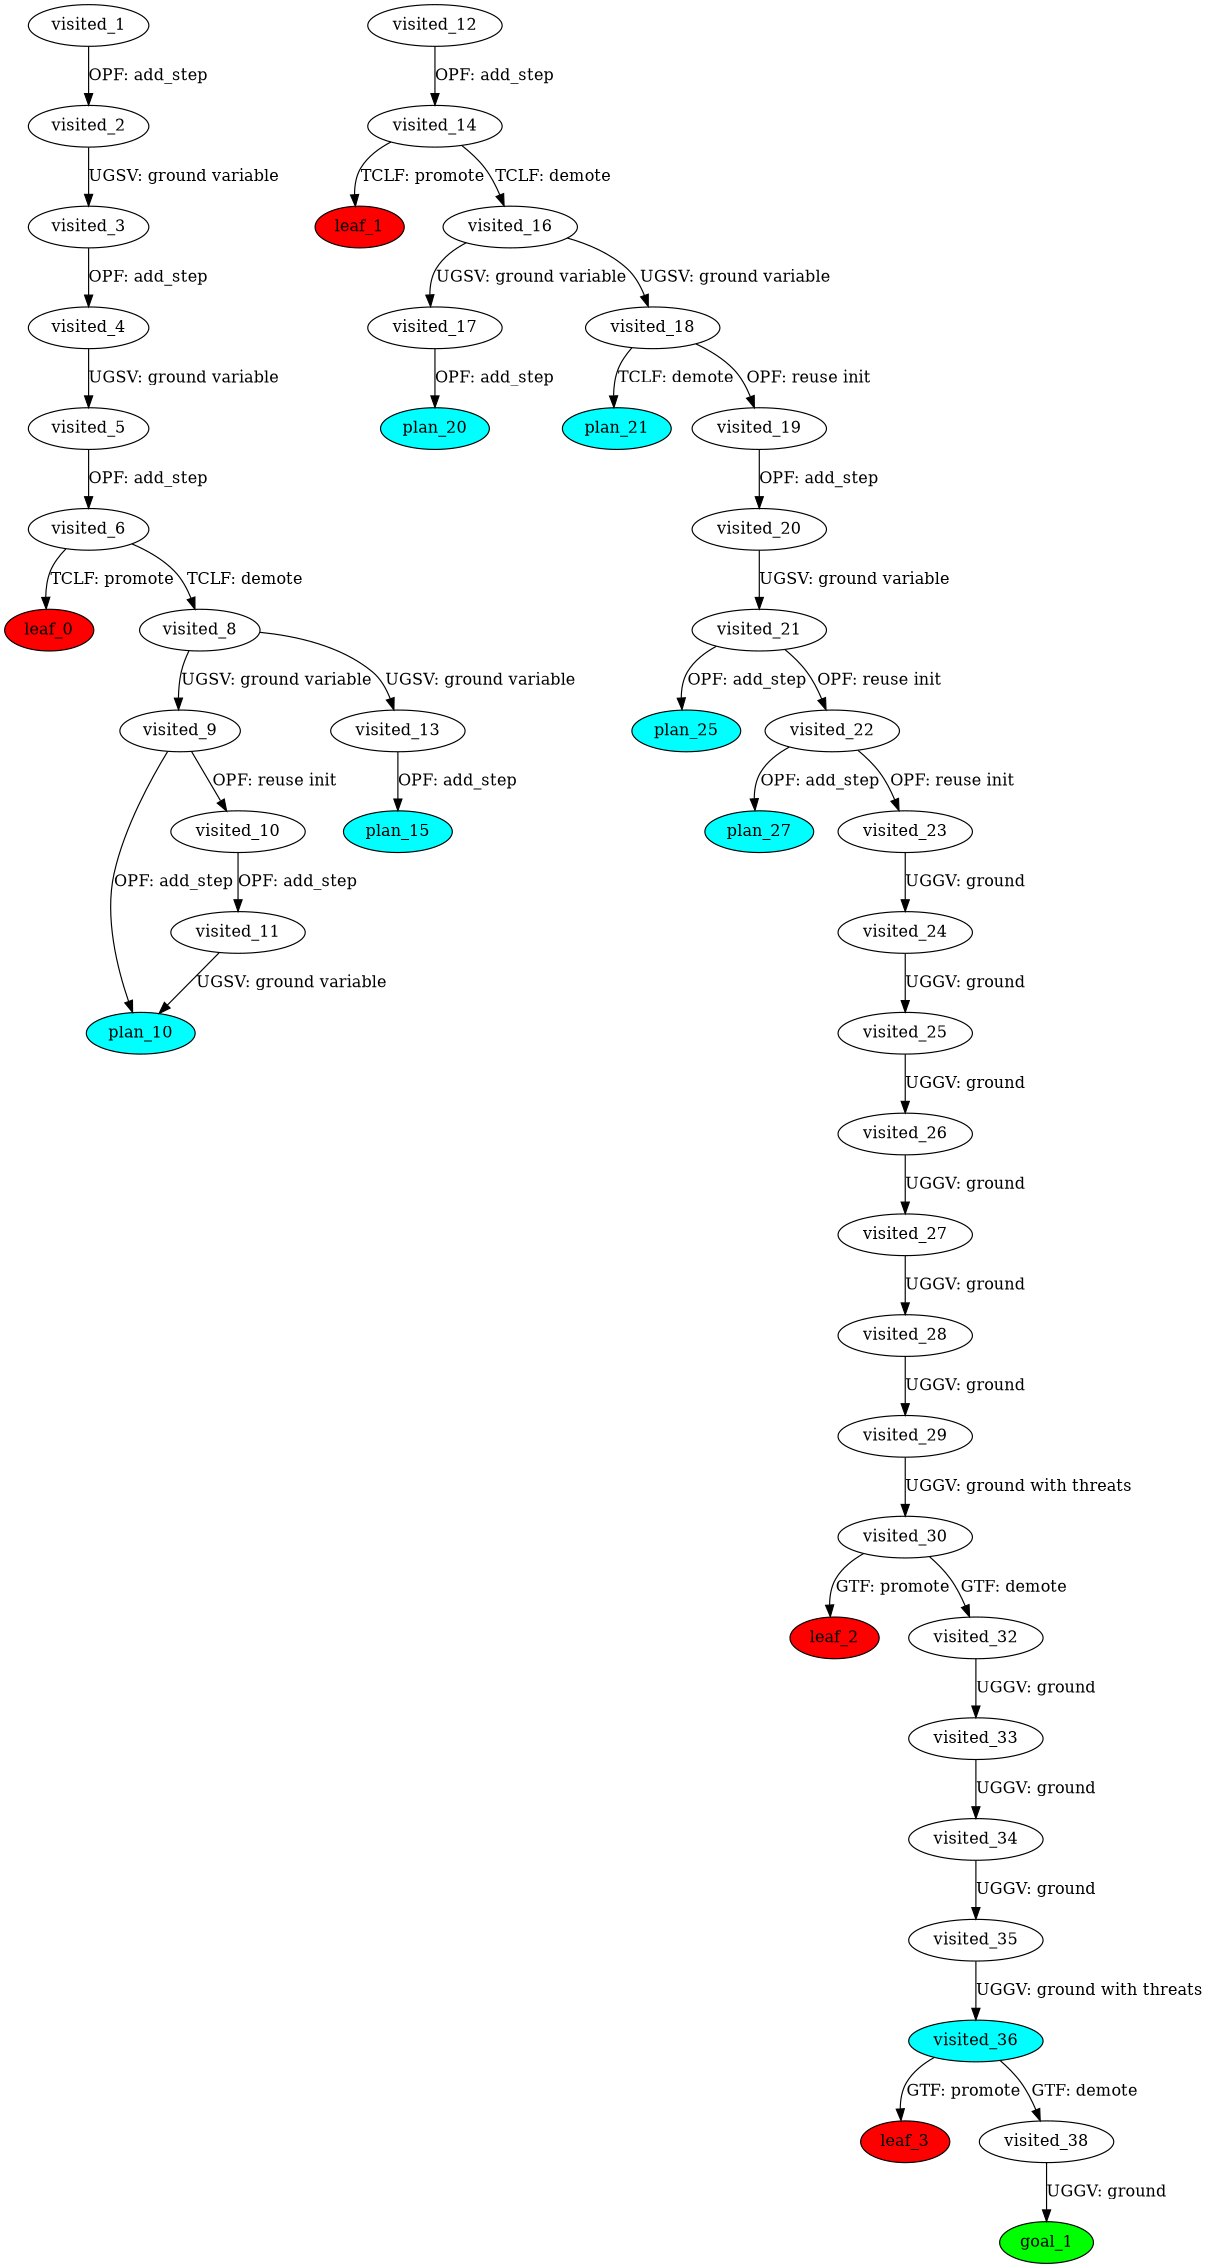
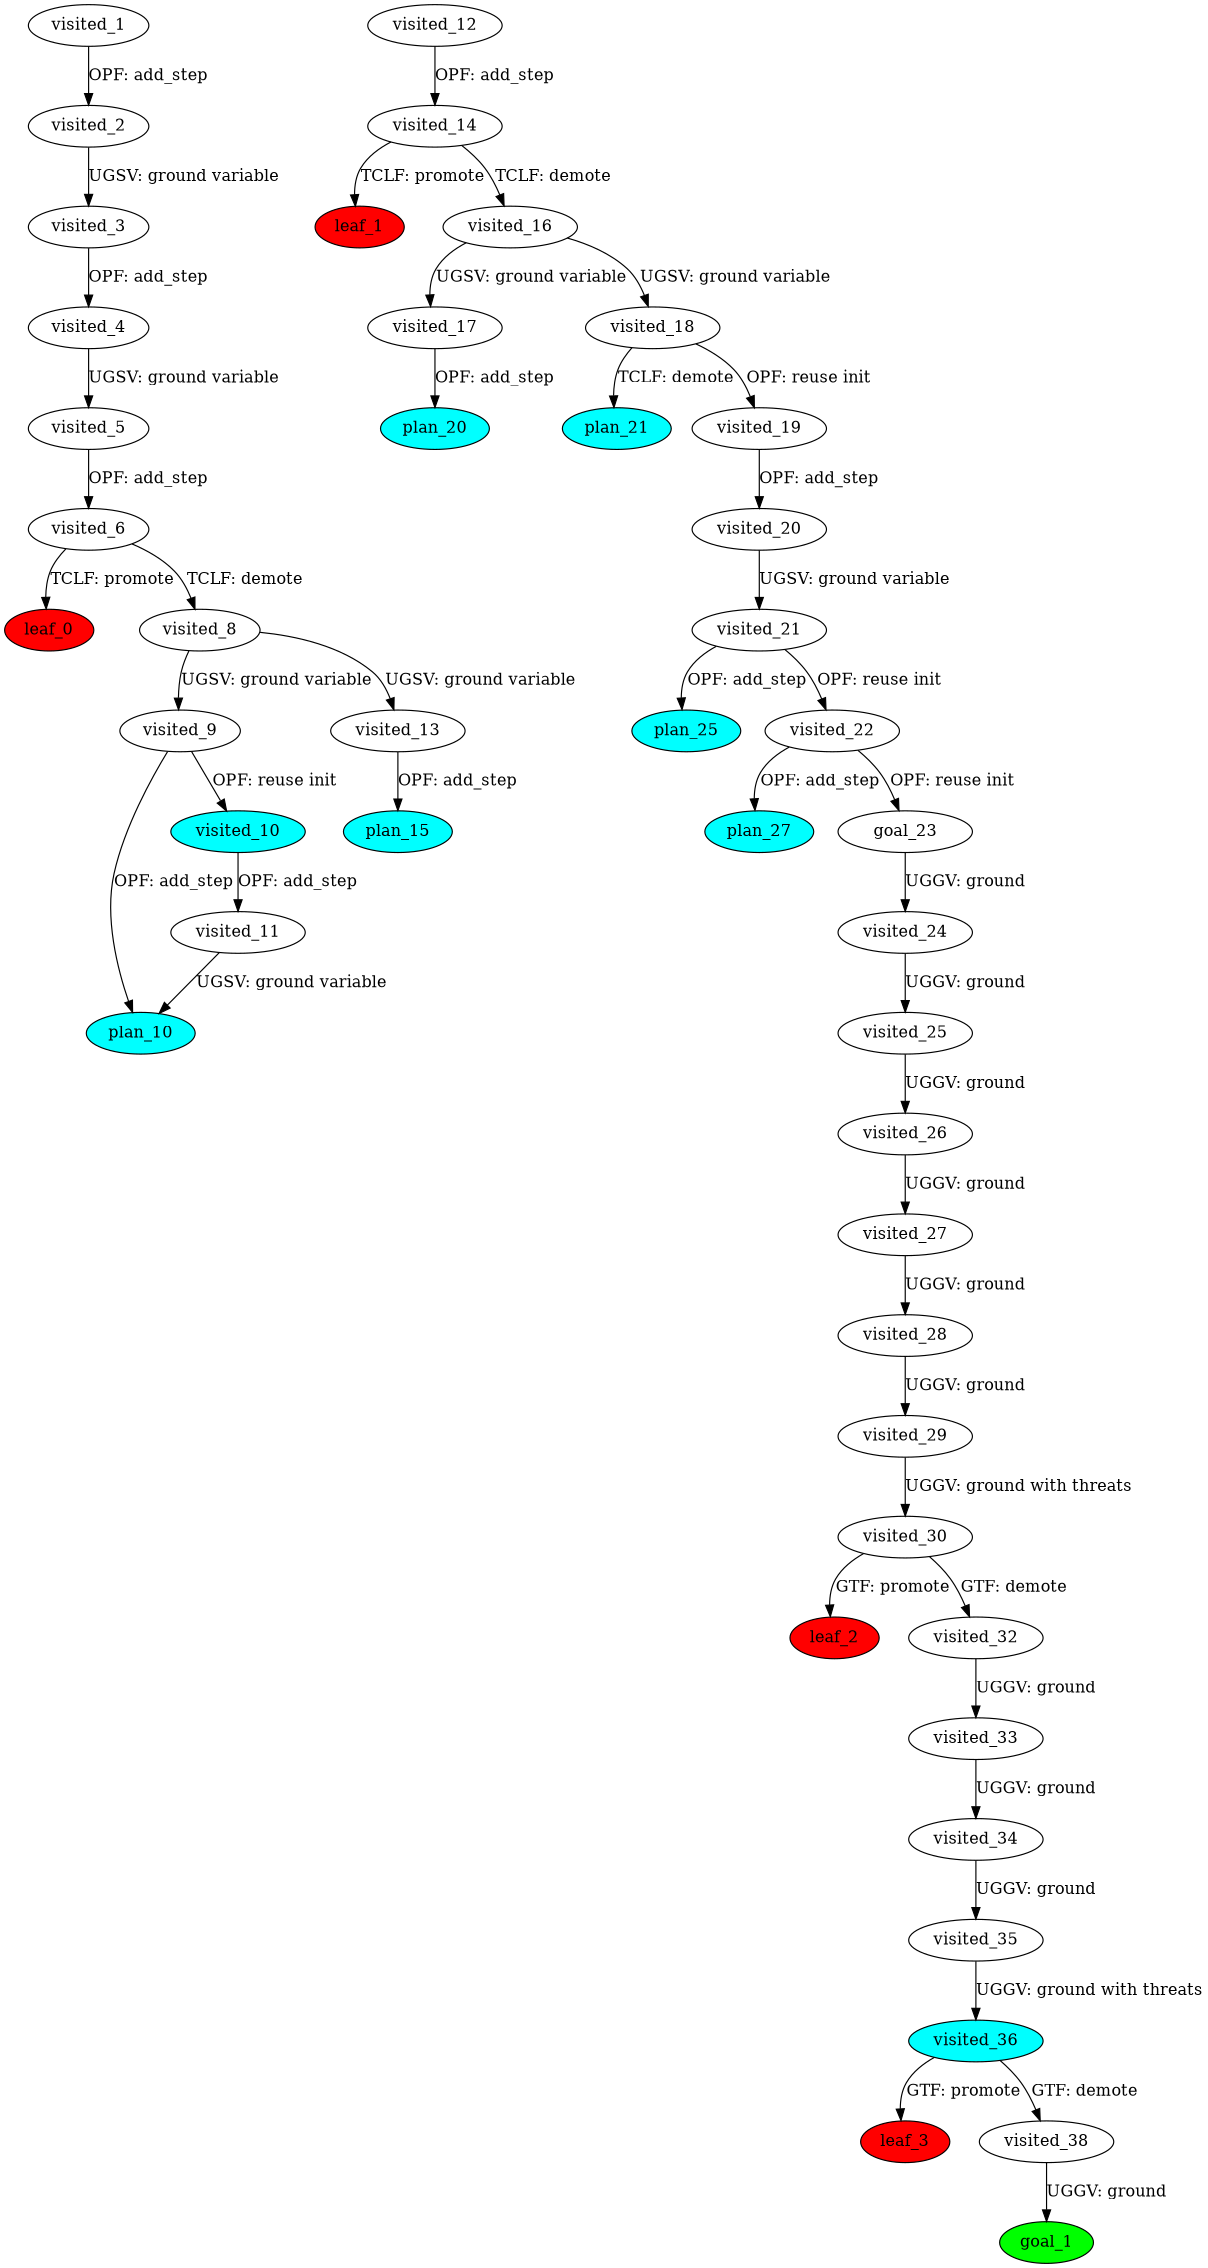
(238, 832) -> (238, 832)
(905, 832) -> (905, 832)
